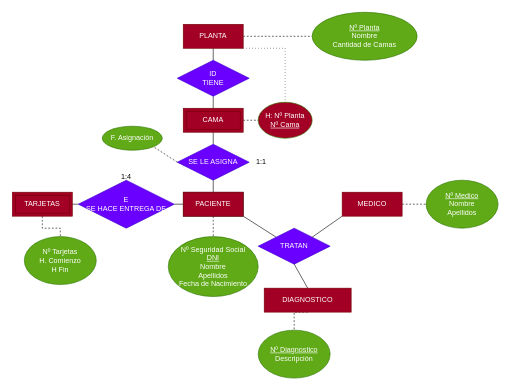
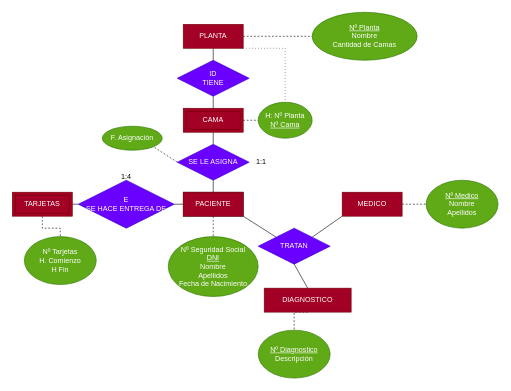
(285, 120) -> (285, 120)
